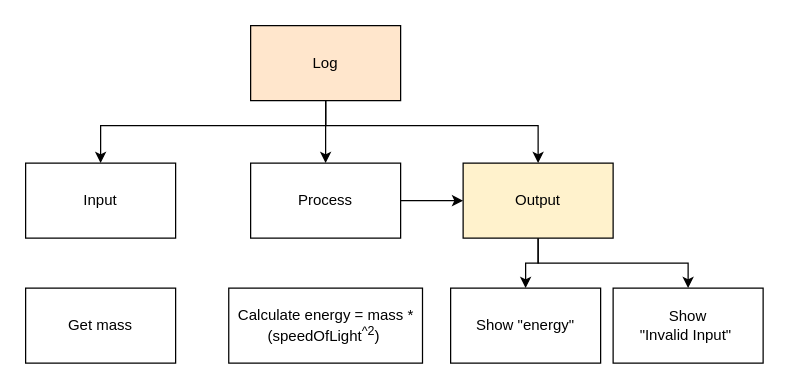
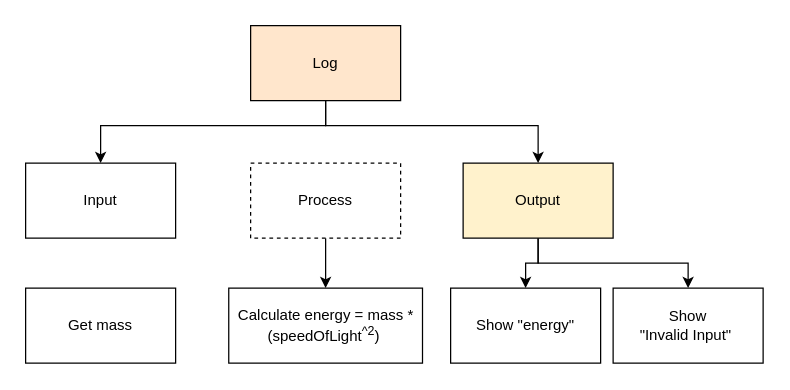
(326, 141) -> none
(326, 201) -> (326, 201)
(428, 201) -> (326, 259)
